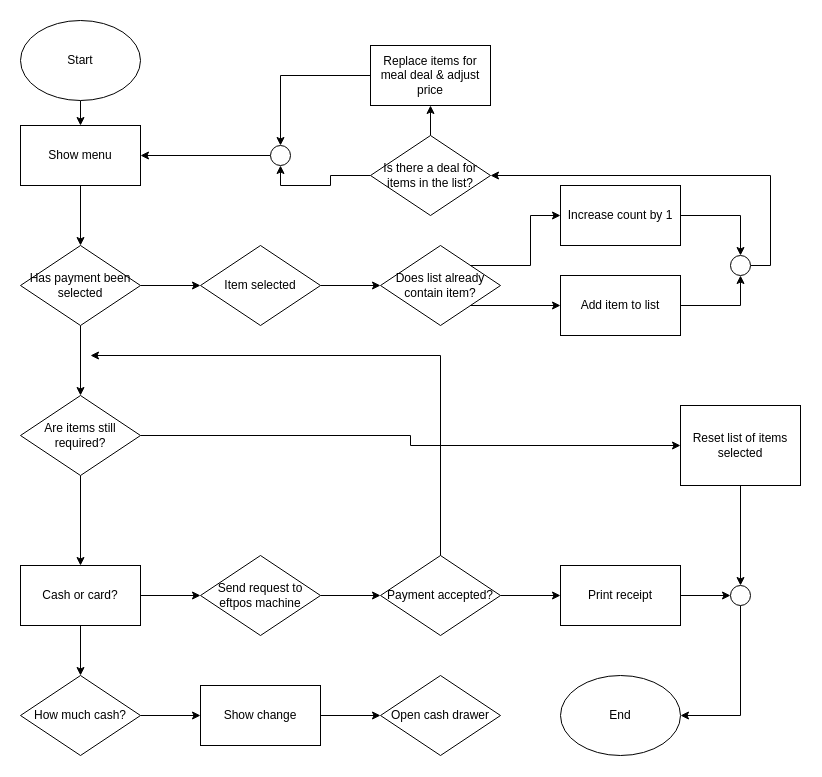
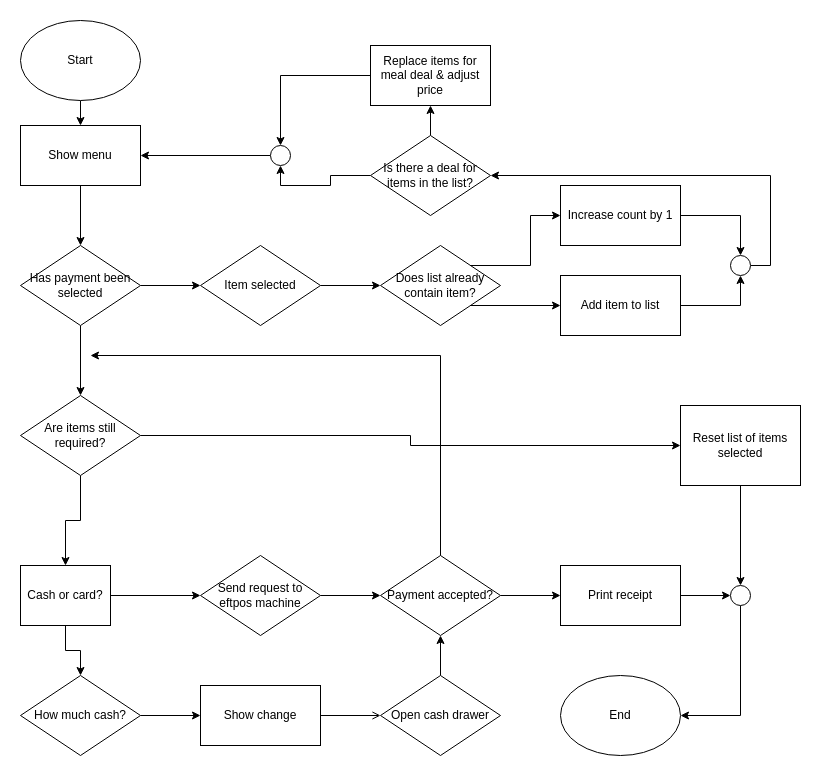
(81, 596) -> (66, 596)
none -> (441, 659)
(372, 716) -> (373, 716)
